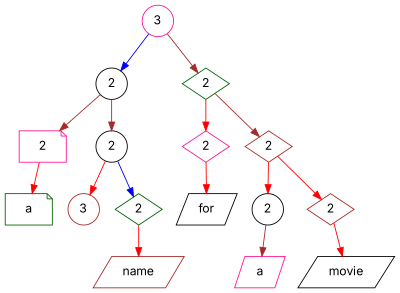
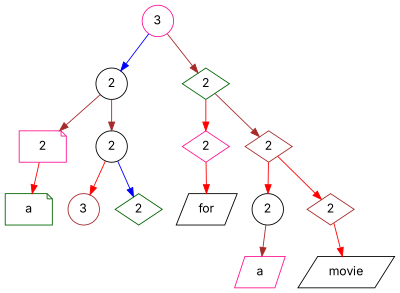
(139, 272) -> none
